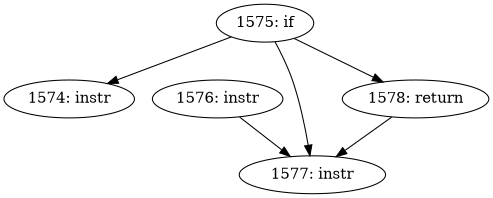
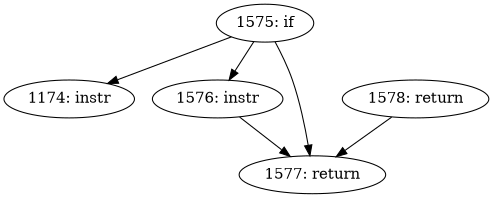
(334, 58) -> (244, 56)
(69, 99) -> (69, 99)
(312, 175) -> (312, 175)
